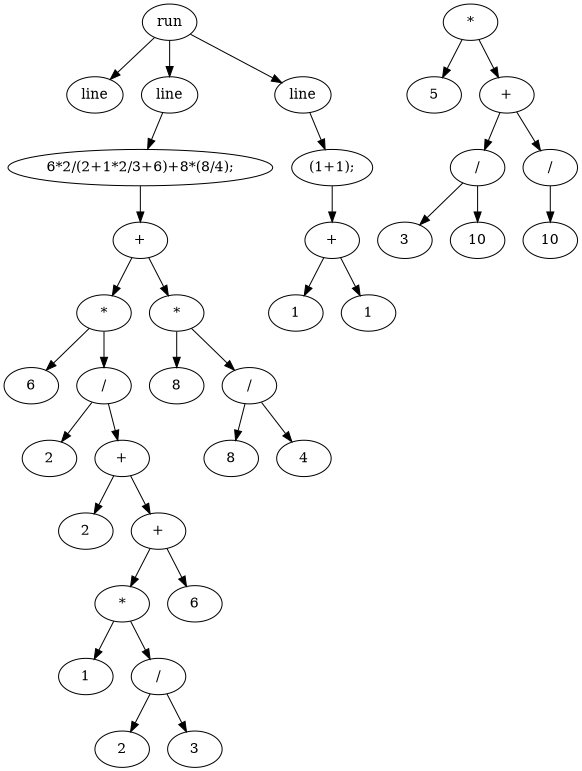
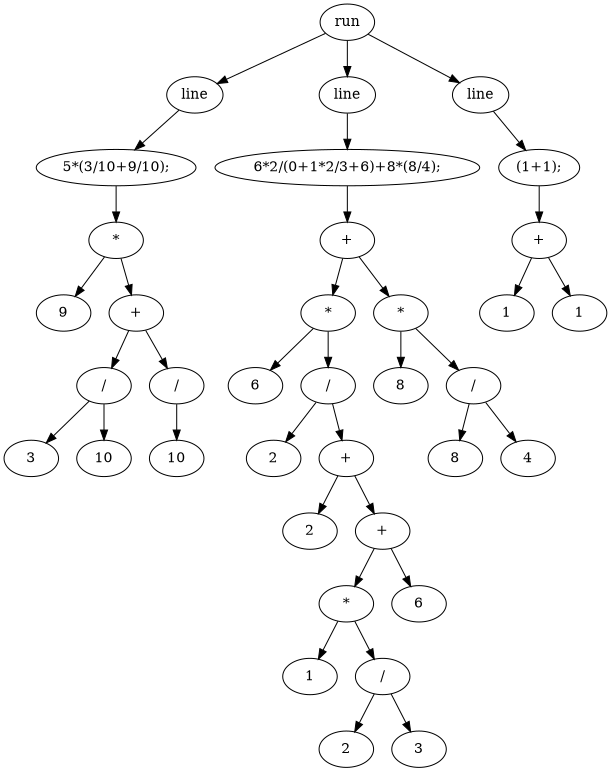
(434, 95) -> (64, 313)
none -> (116, 168)
(140, 168) -> (347, 168)
